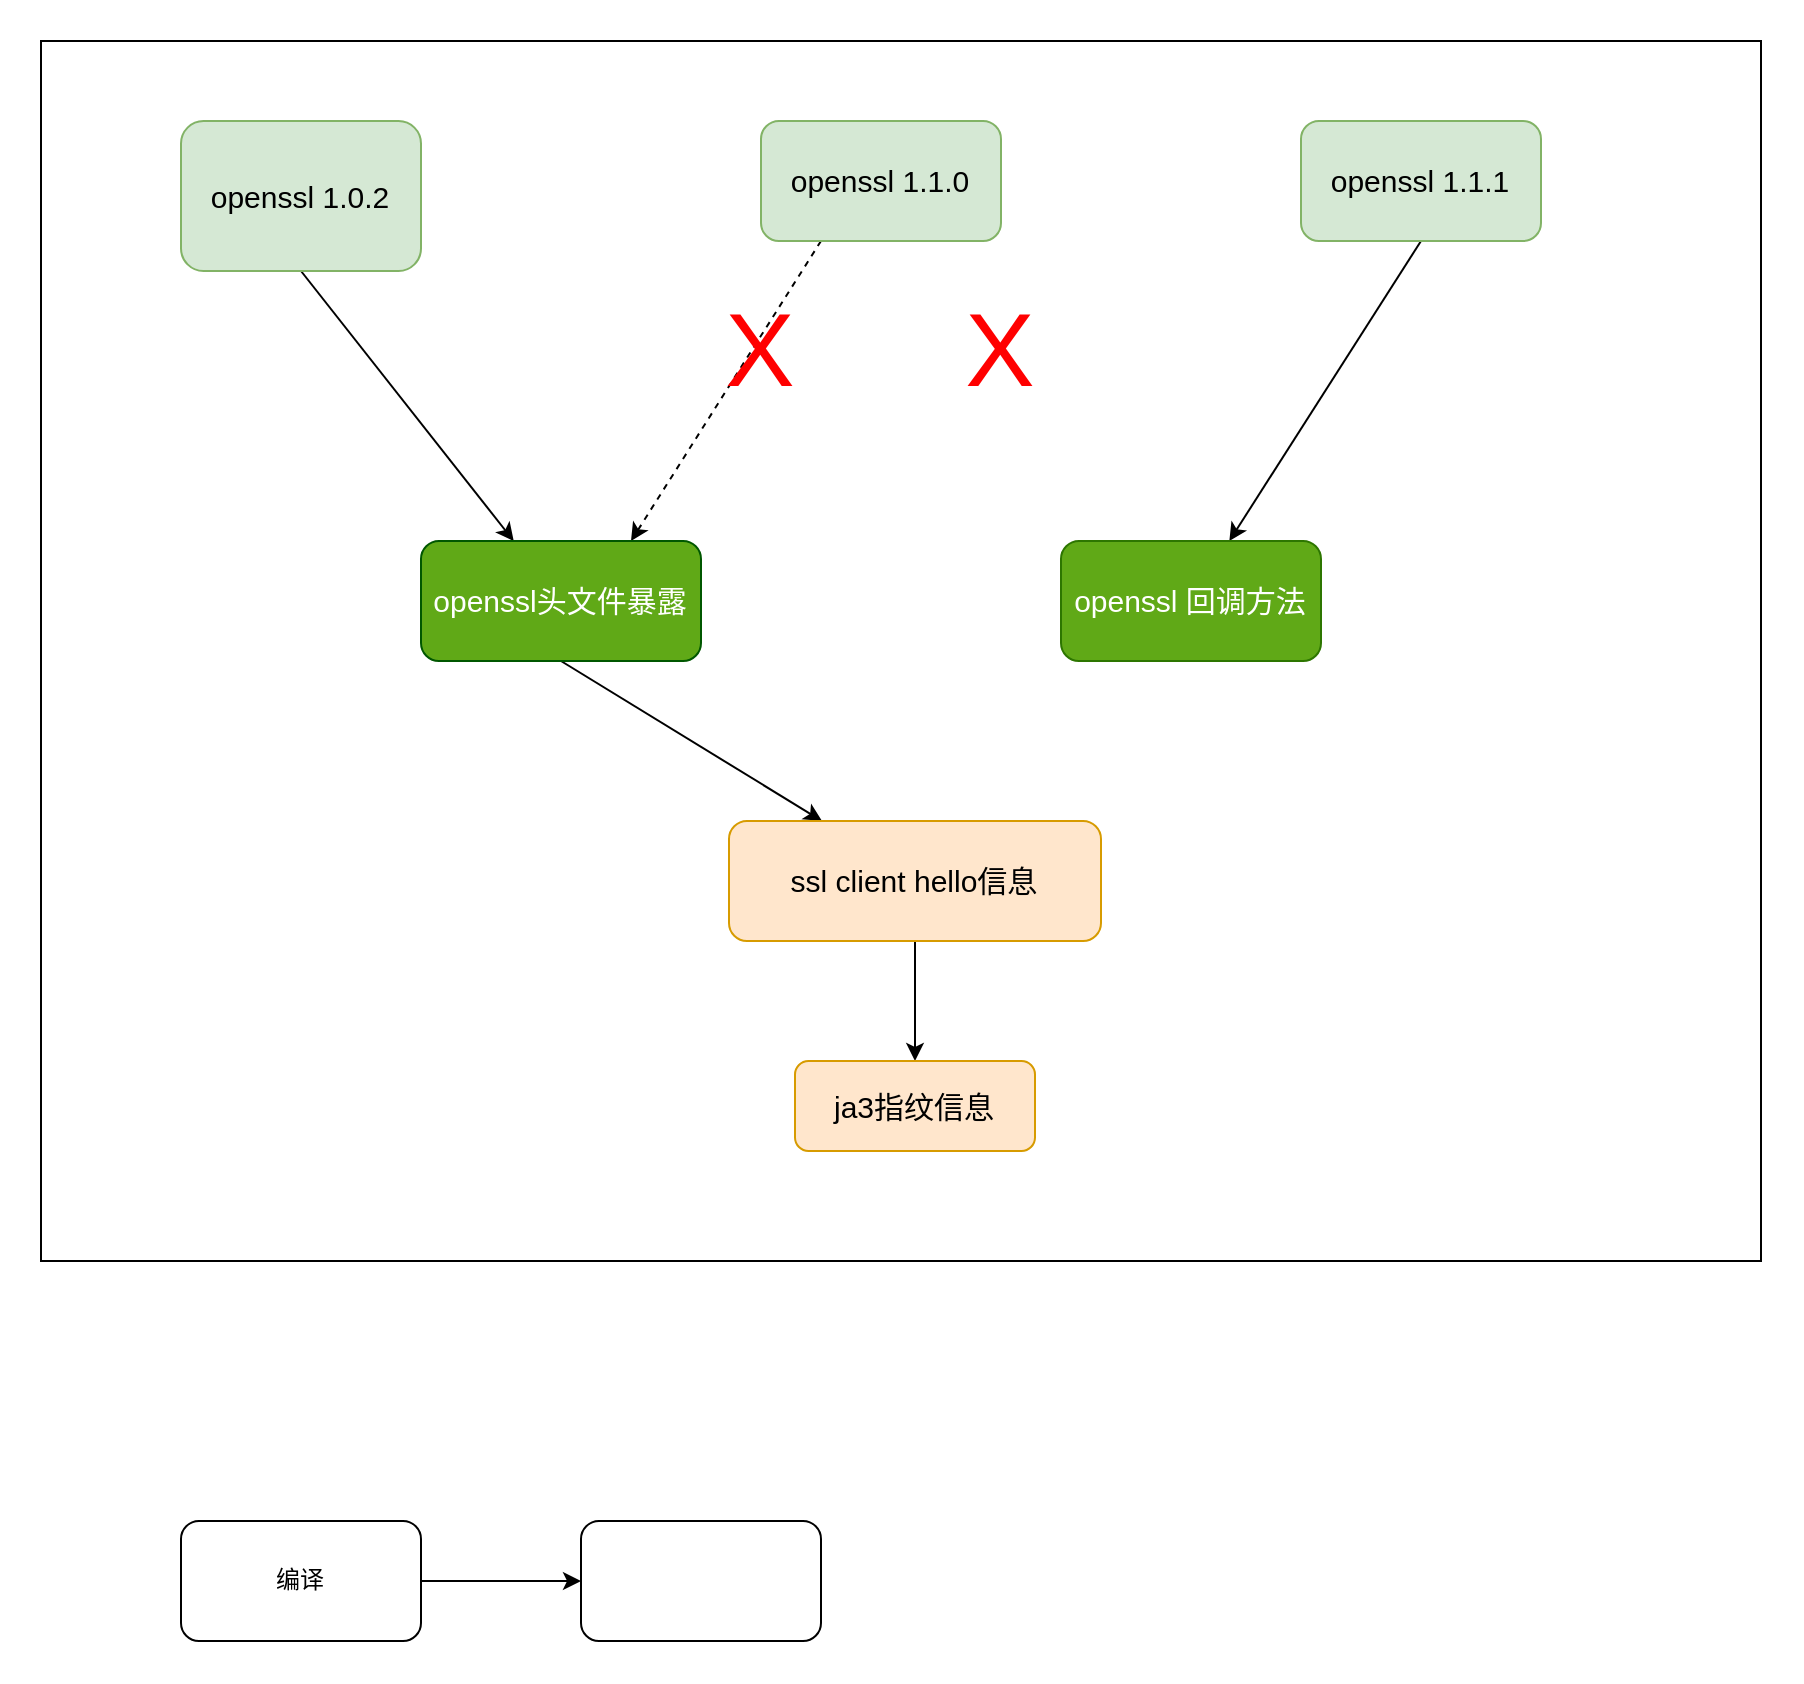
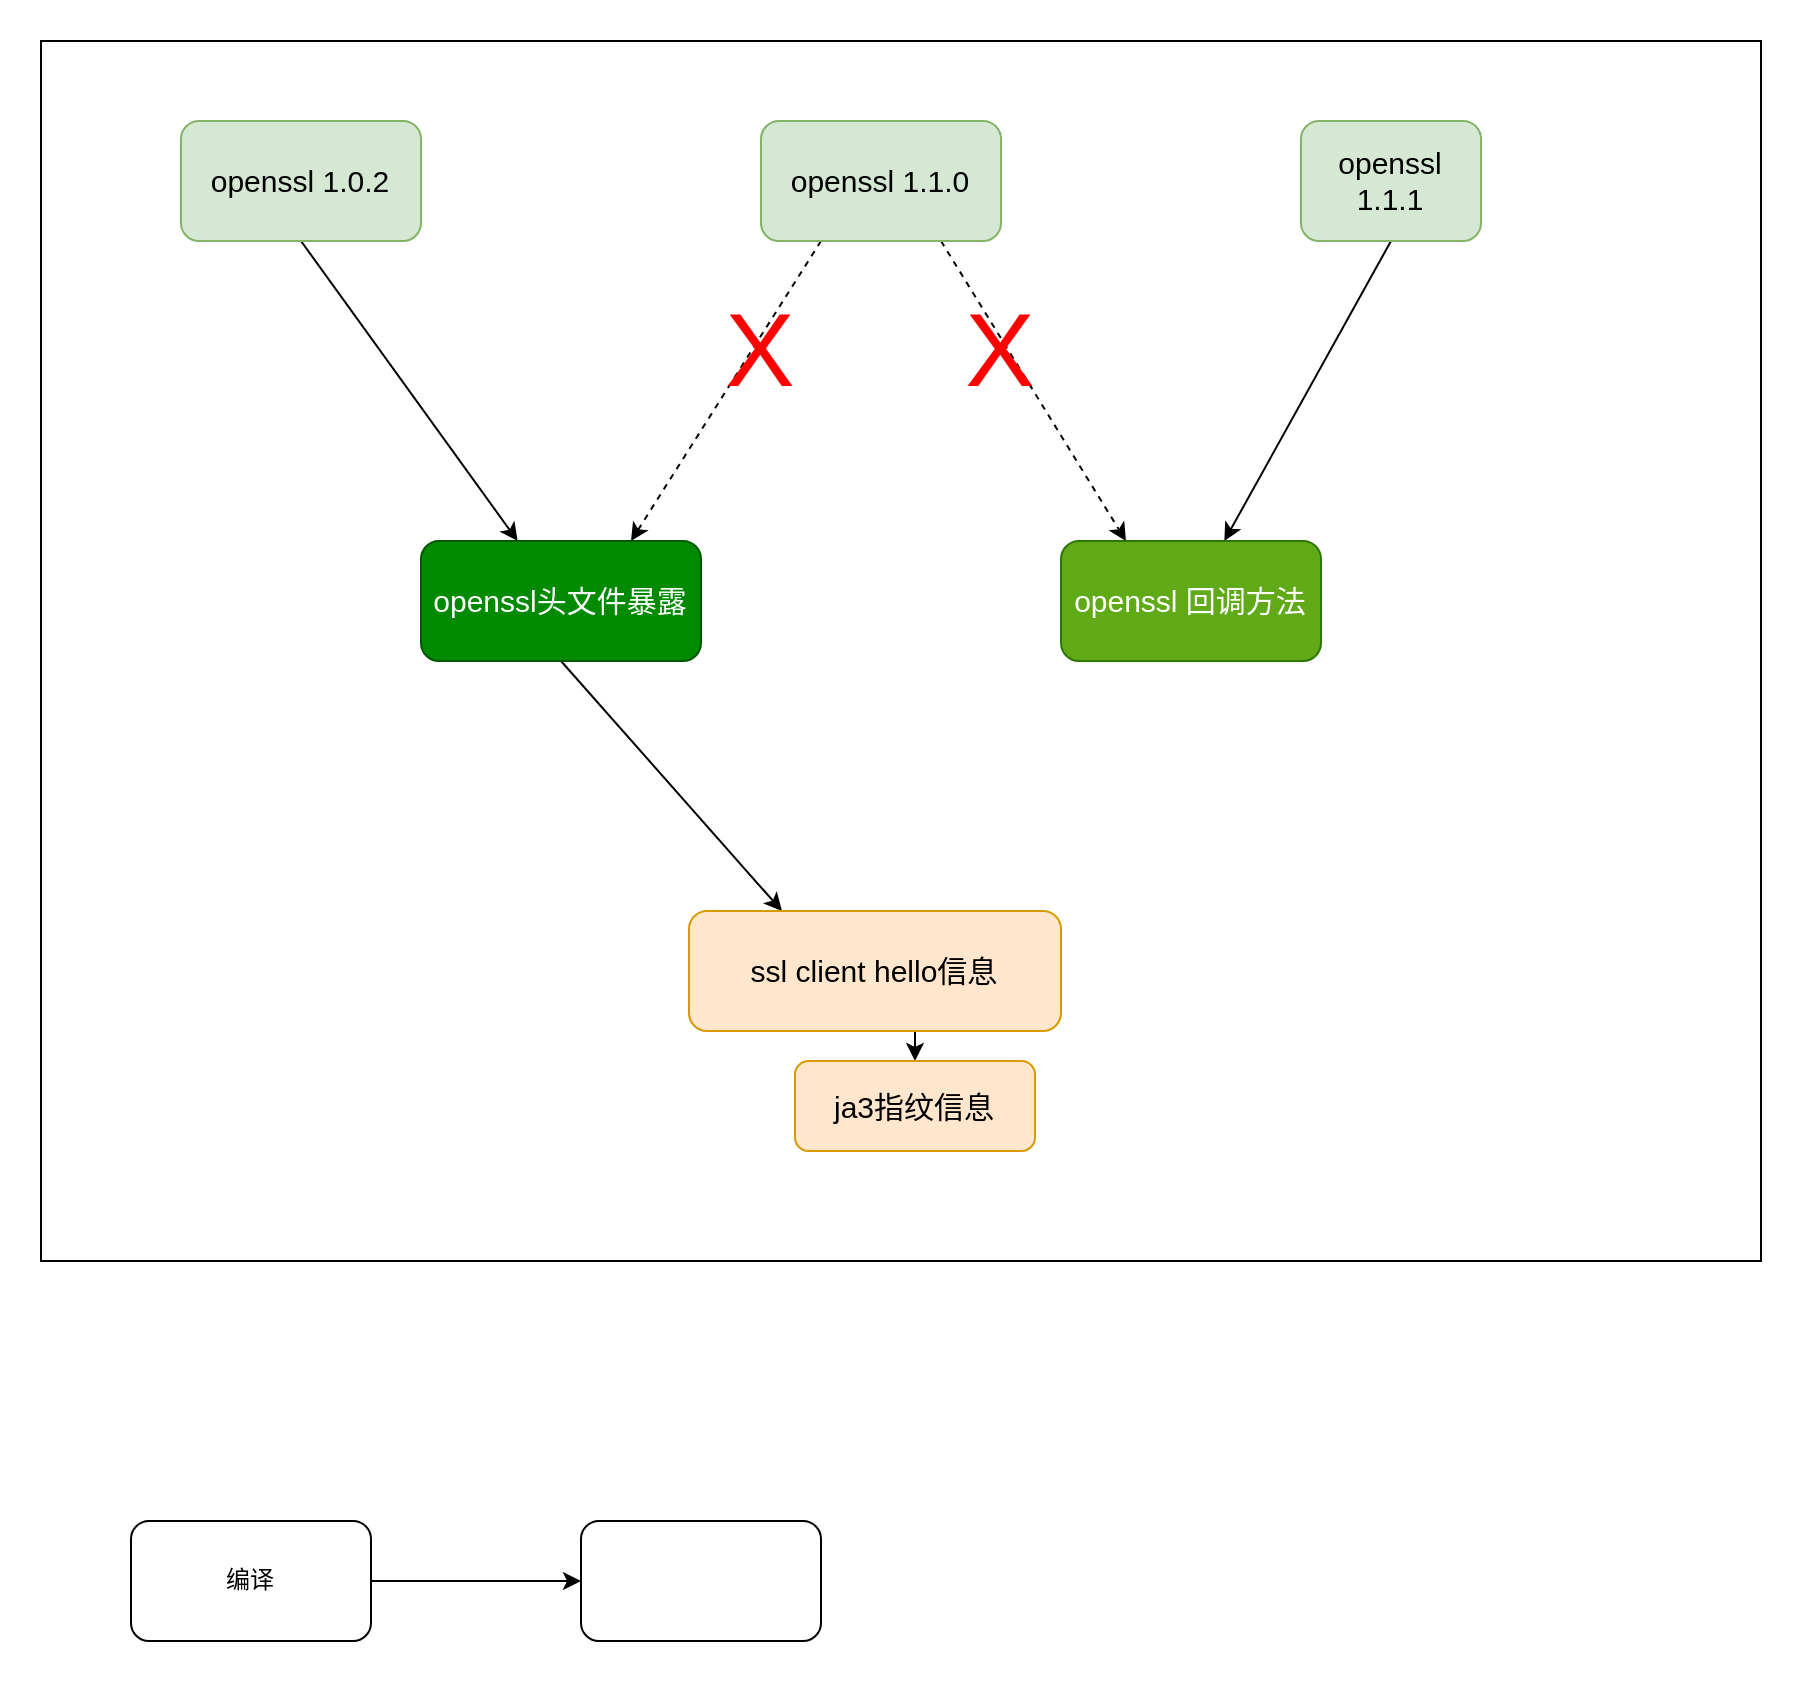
(1421, 181) -> (1391, 181)
(301, 196) -> (301, 181)
none -> (1074, 457)
(561, 601) -> (561, 601)
(915, 881) -> (875, 971)
(301, 1581) -> (251, 1581)
